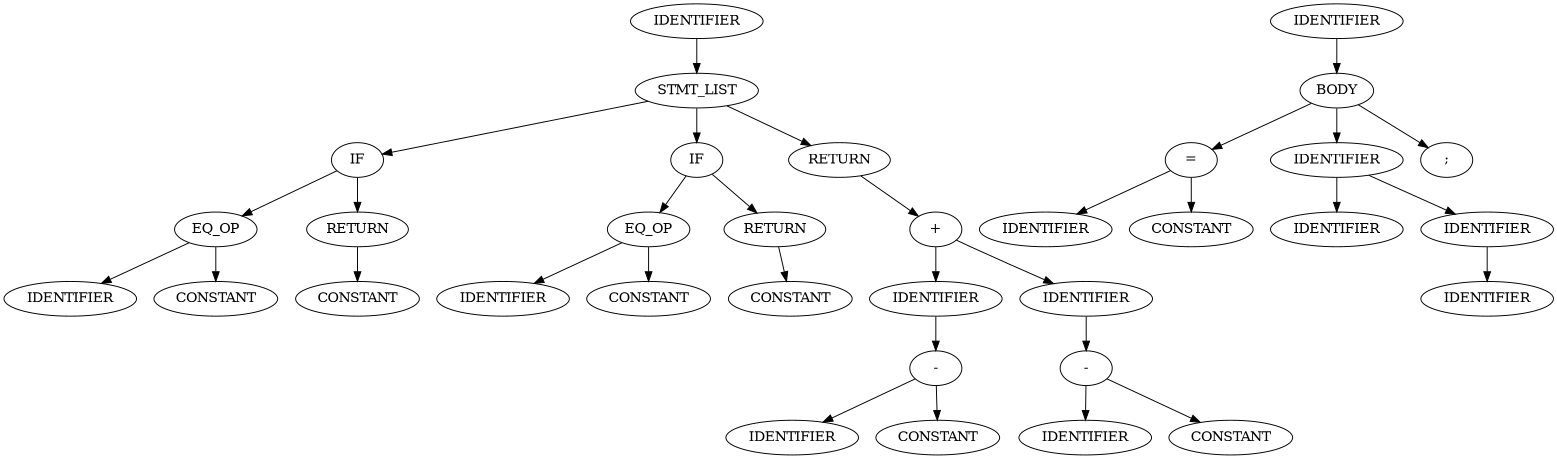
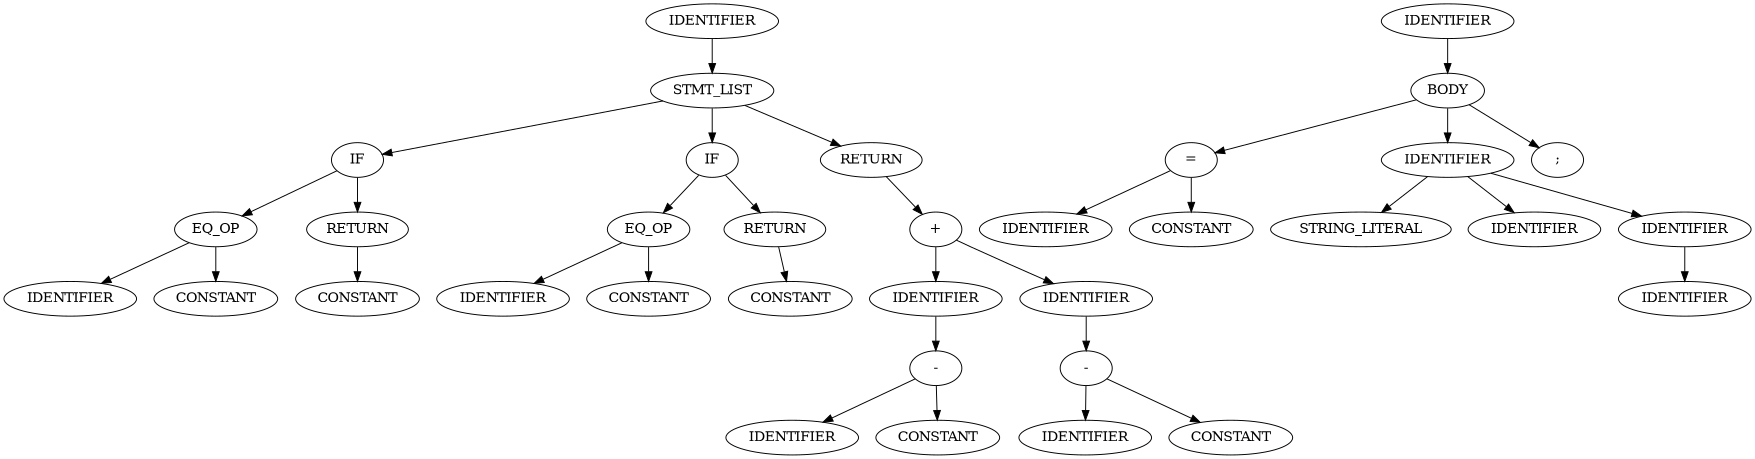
none -> (1361, 229)
